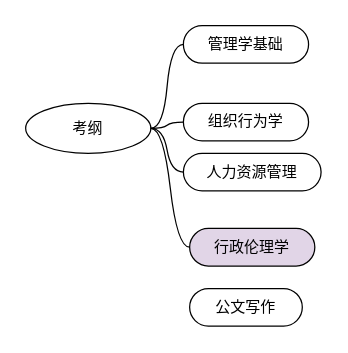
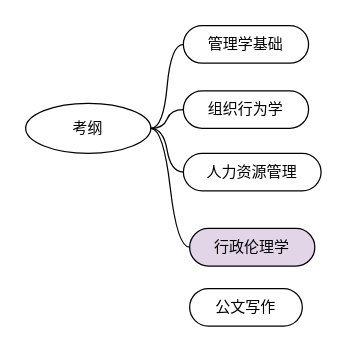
(246, 122) -> (246, 109)
